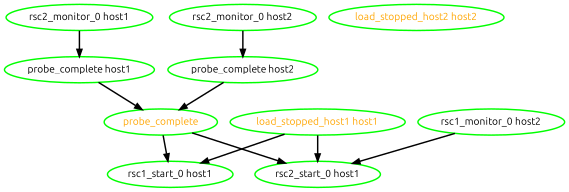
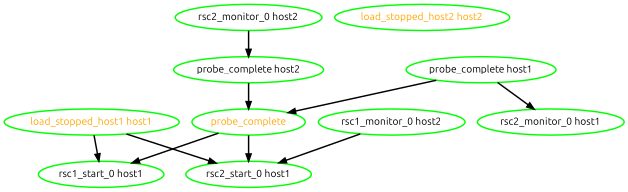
(79, 40) -> (513, 94)
